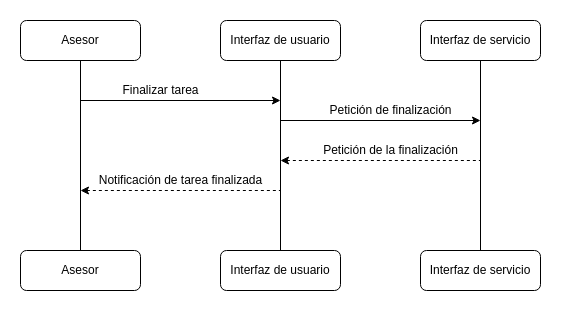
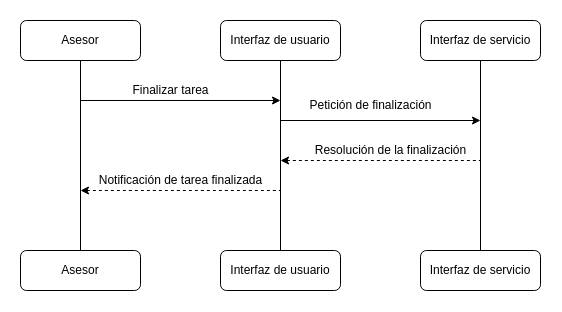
(161, 91) -> (171, 91)
(391, 111) -> (371, 106)
(391, 151) -> (391, 151)
